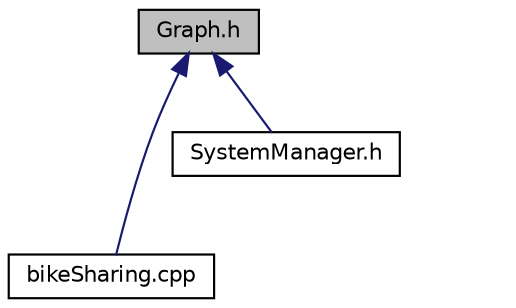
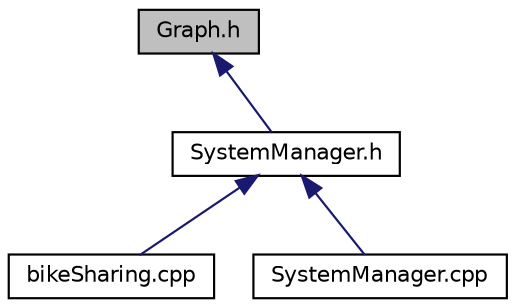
(142, 163) -> (190, 221)
none -> (380, 276)
